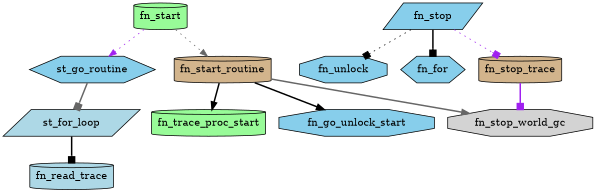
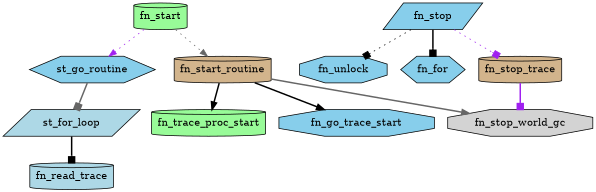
(357, 123) -> (357, 123)
